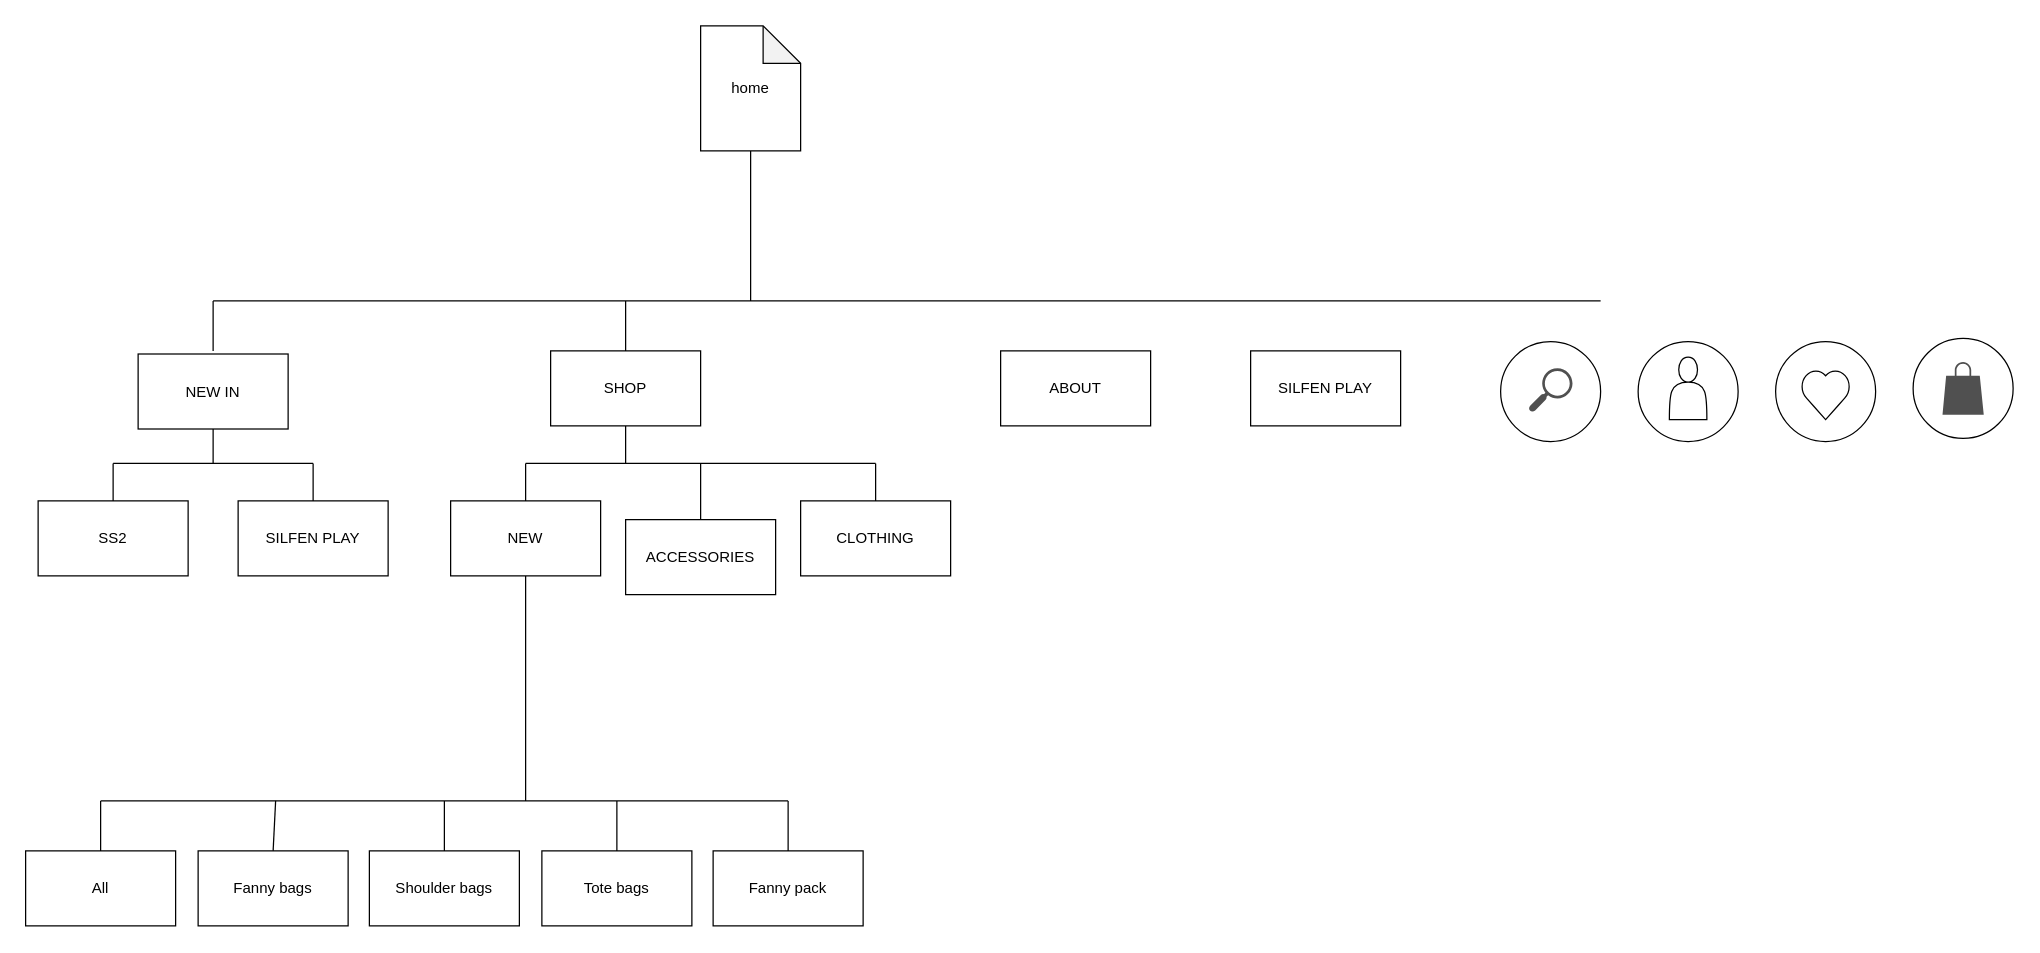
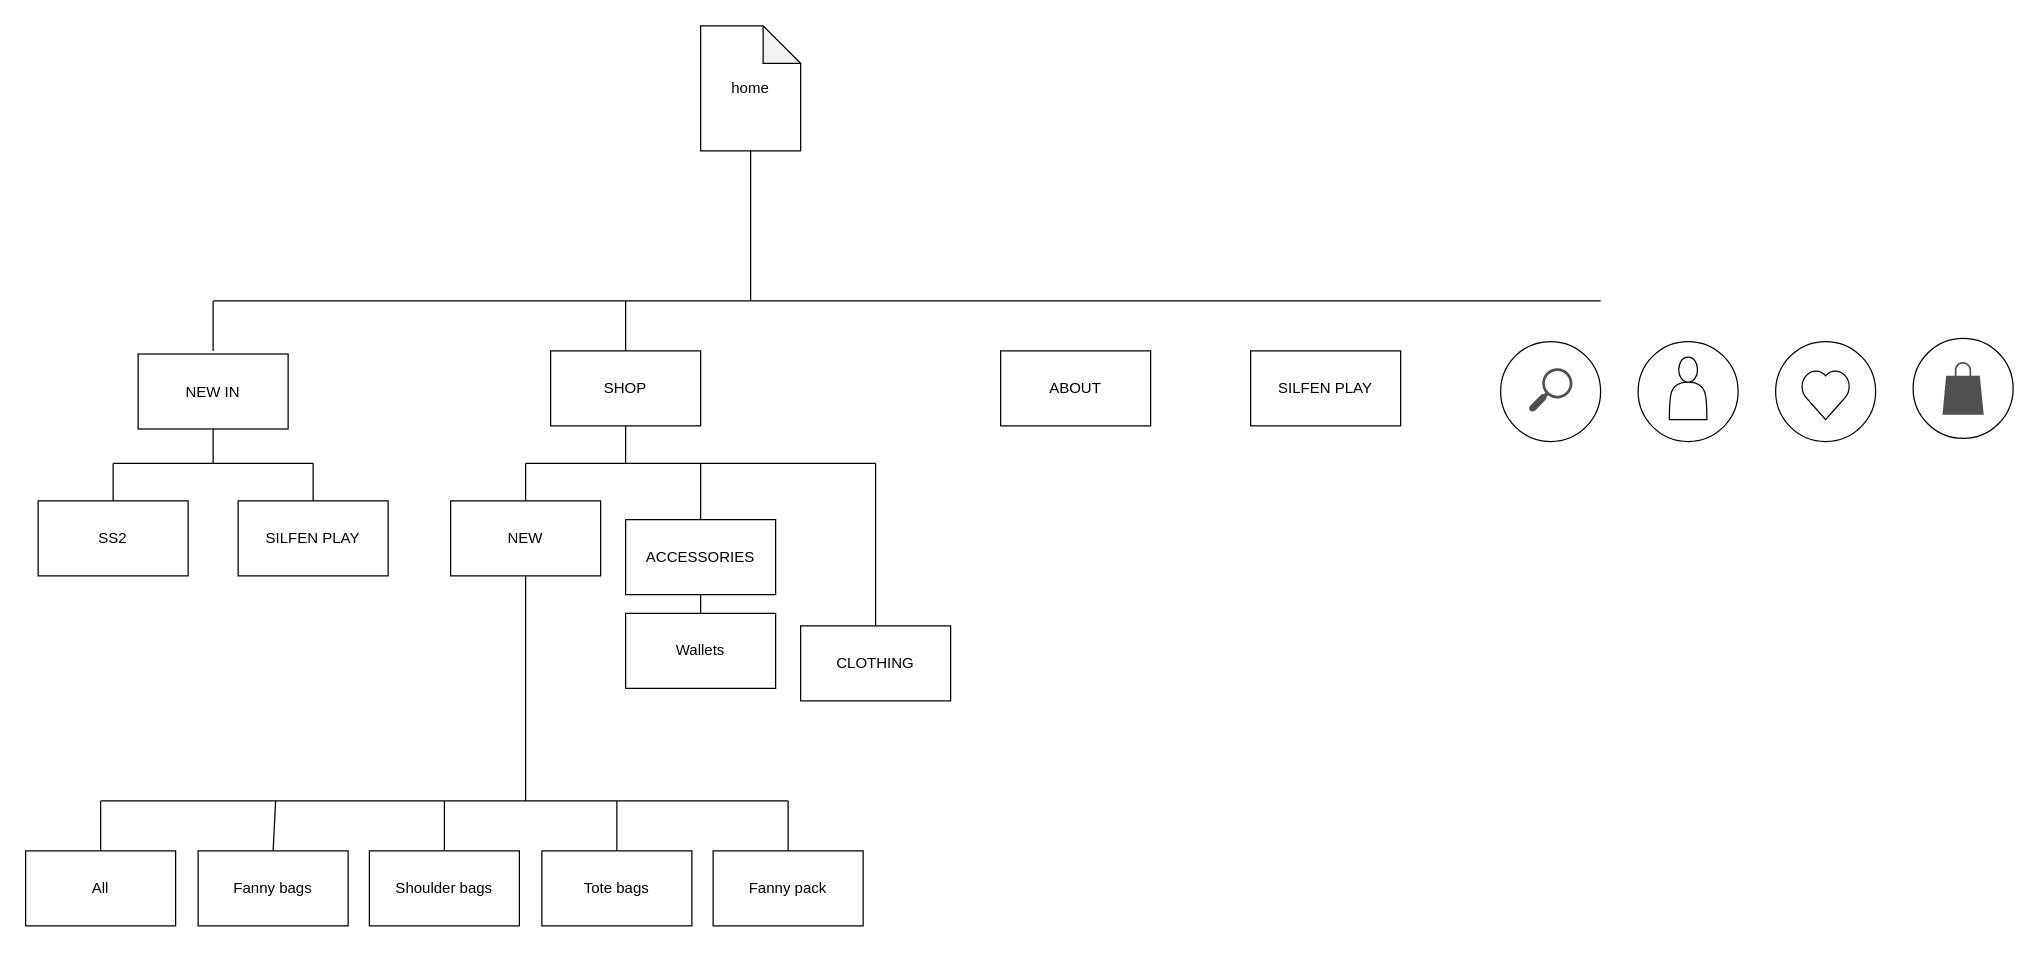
(876, 538) -> (876, 663)
none -> (701, 604)
none -> (701, 651)
